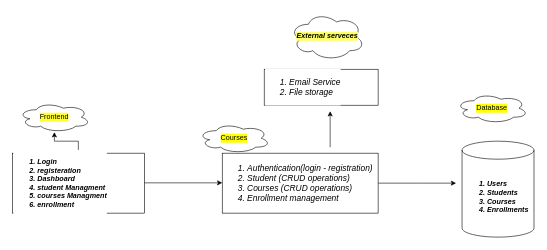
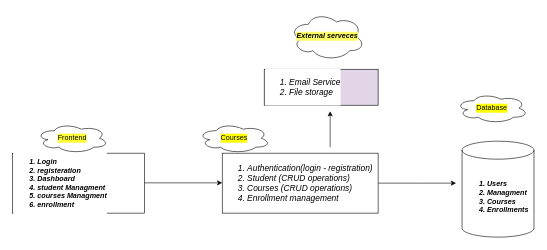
(321, 87) -> (321, 87)
(54, 117) -> (72, 138)
(484, 197) -> (484, 197)
